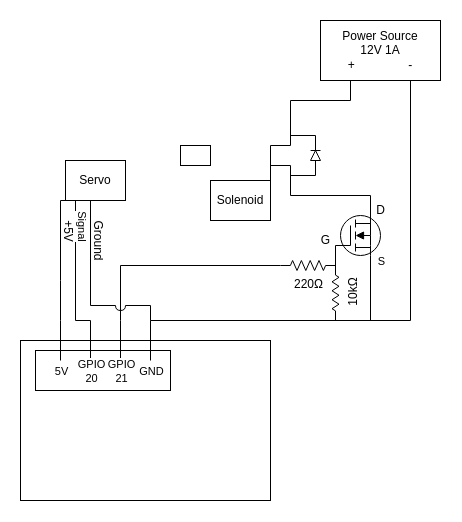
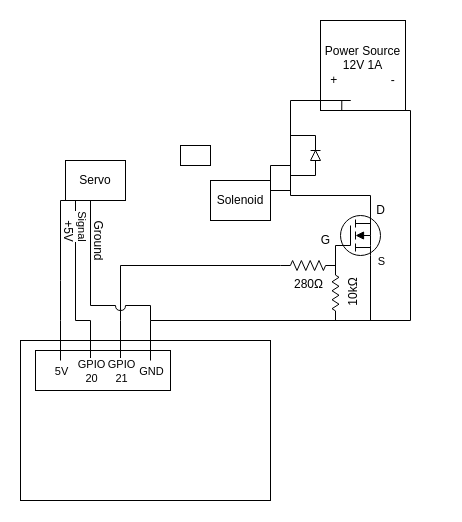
(381, 51) -> (363, 66)
(309, 285) -> (309, 285)
